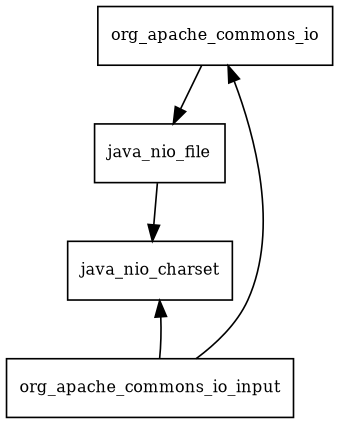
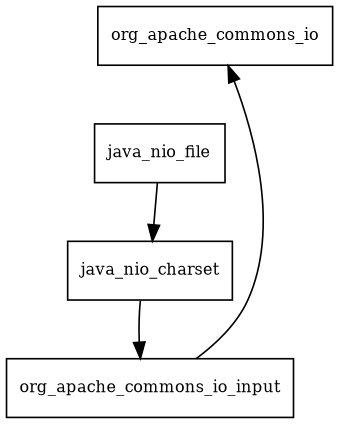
(191, 87) -> none
(161, 338) -> (139, 321)
